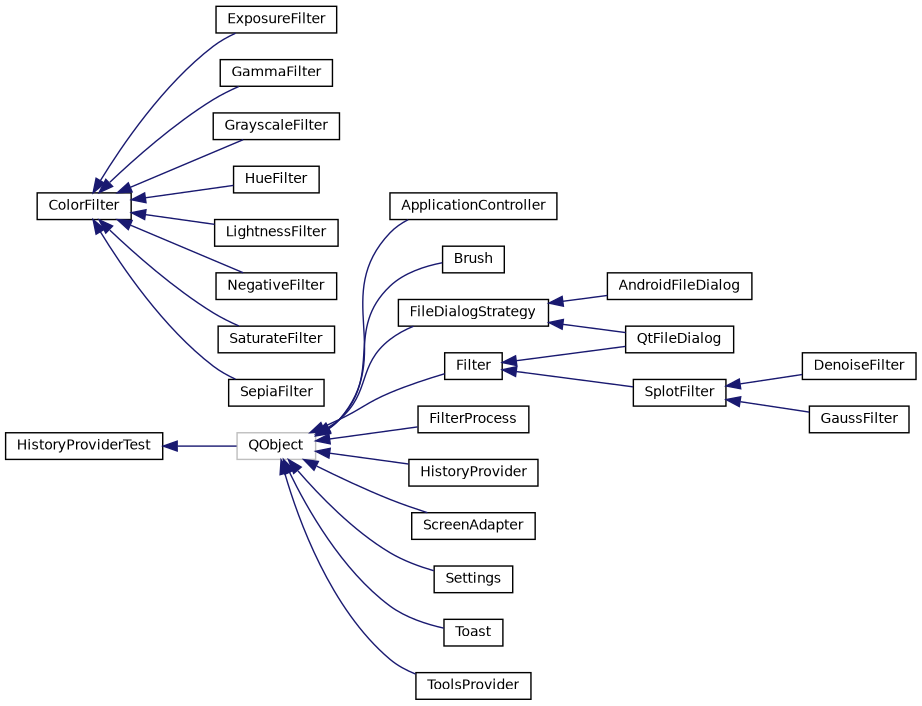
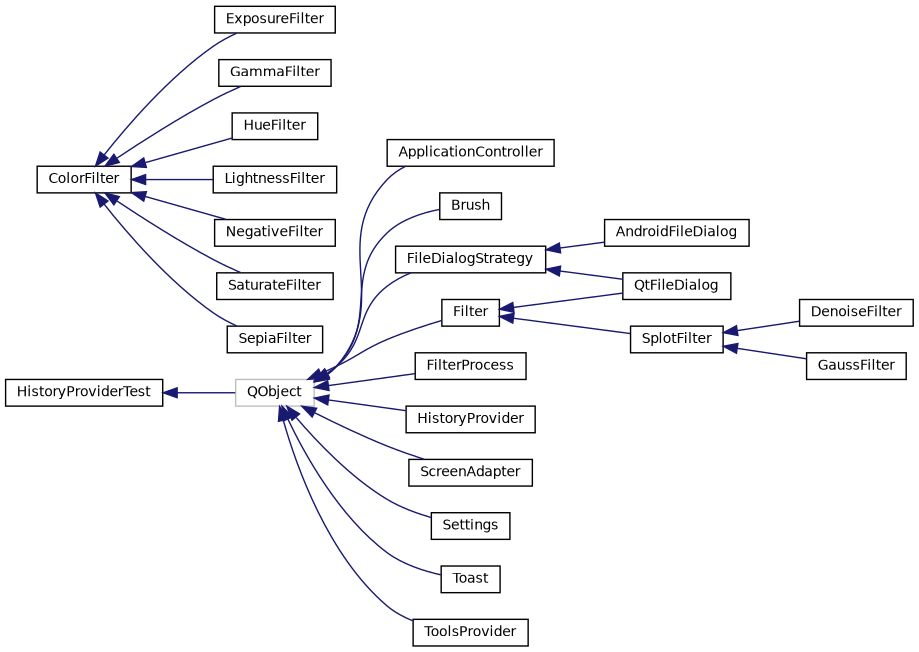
(276, 126) -> none
